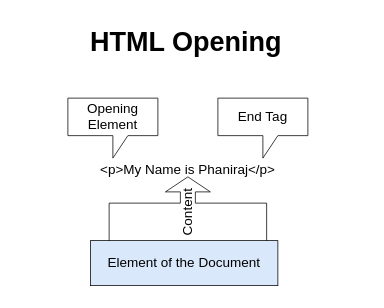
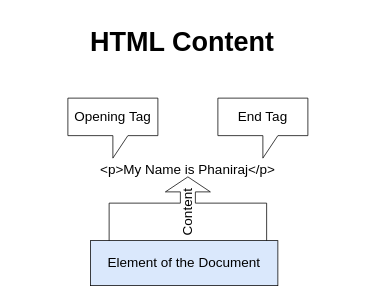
(132, 16) -> (134, 16)
(113, 117) -> (113, 117)
